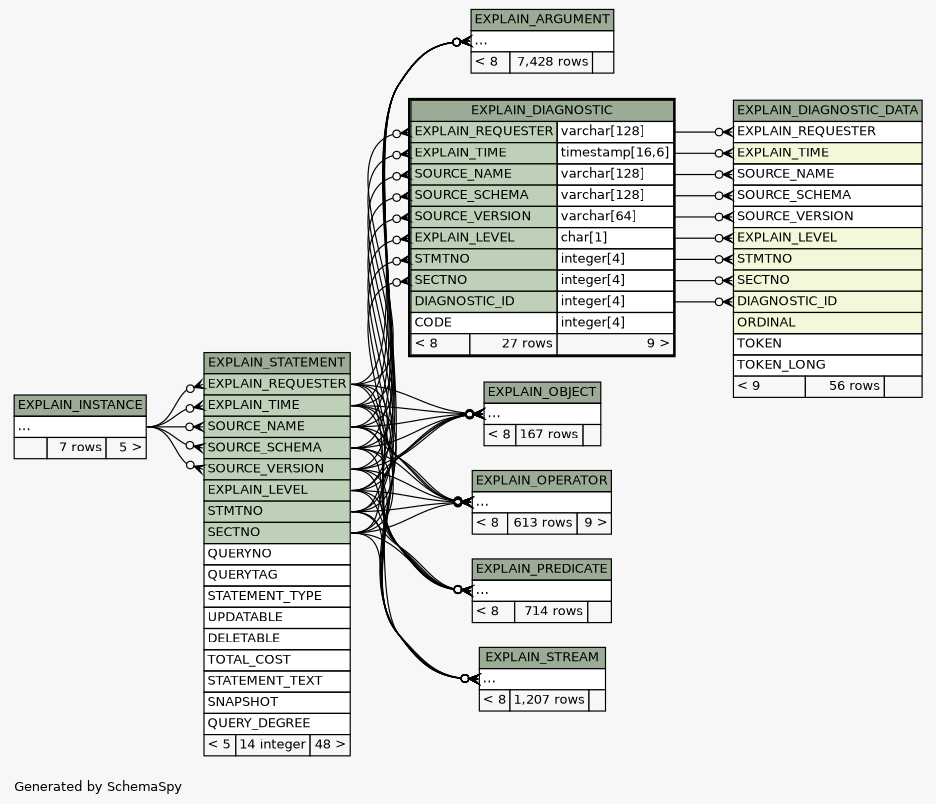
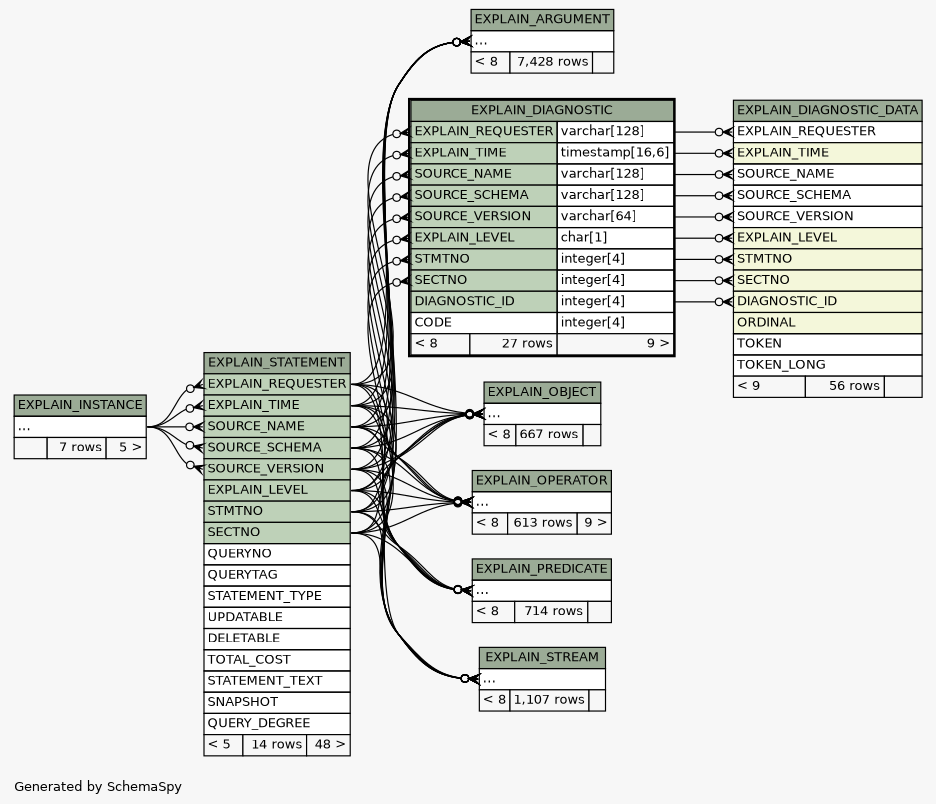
(549, 435) -> (549, 435)
(549, 700) -> (549, 700)
(273, 745) -> (277, 745)
